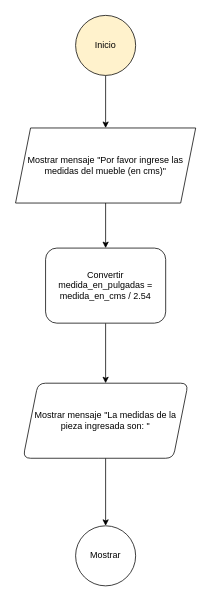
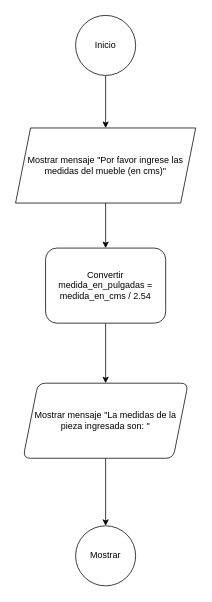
(105, 45) -> (105, 45)
